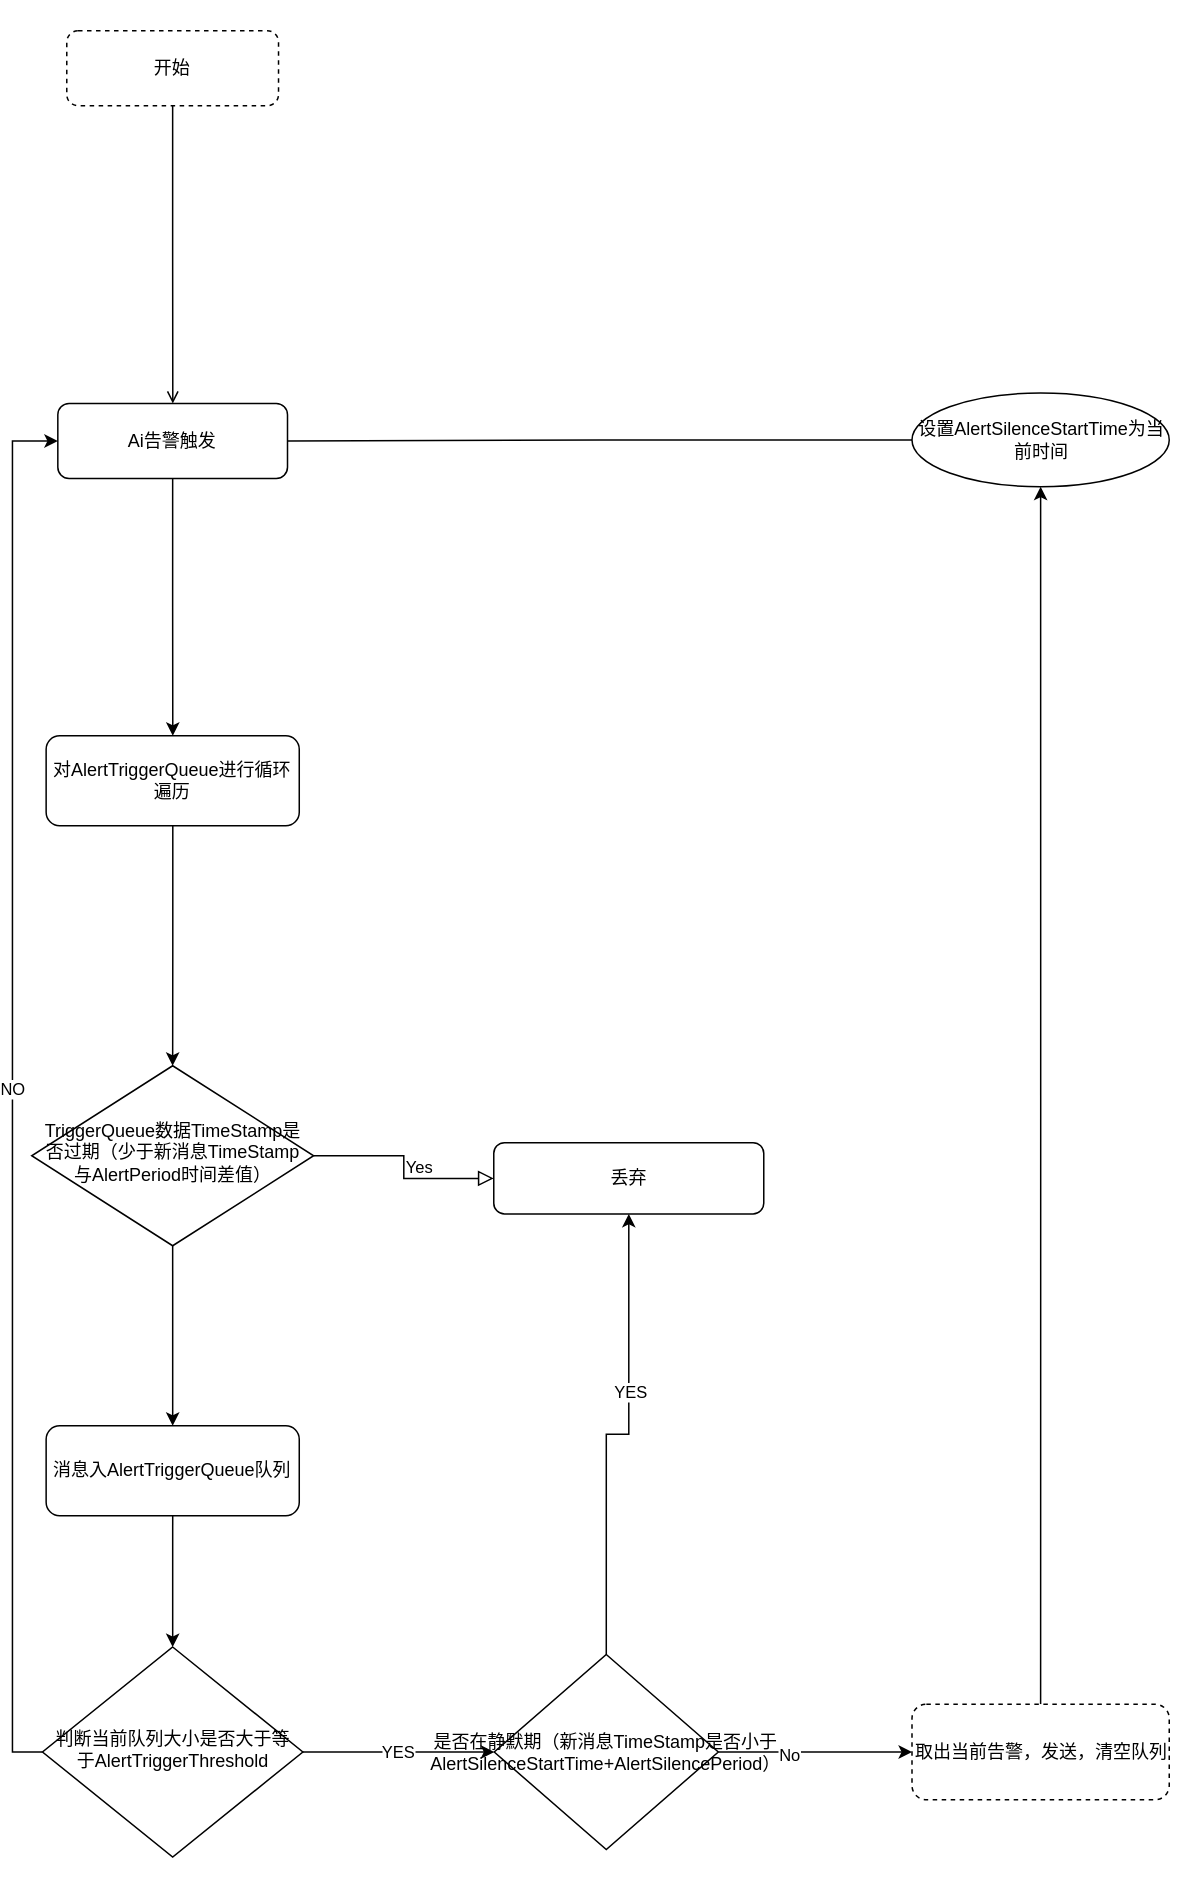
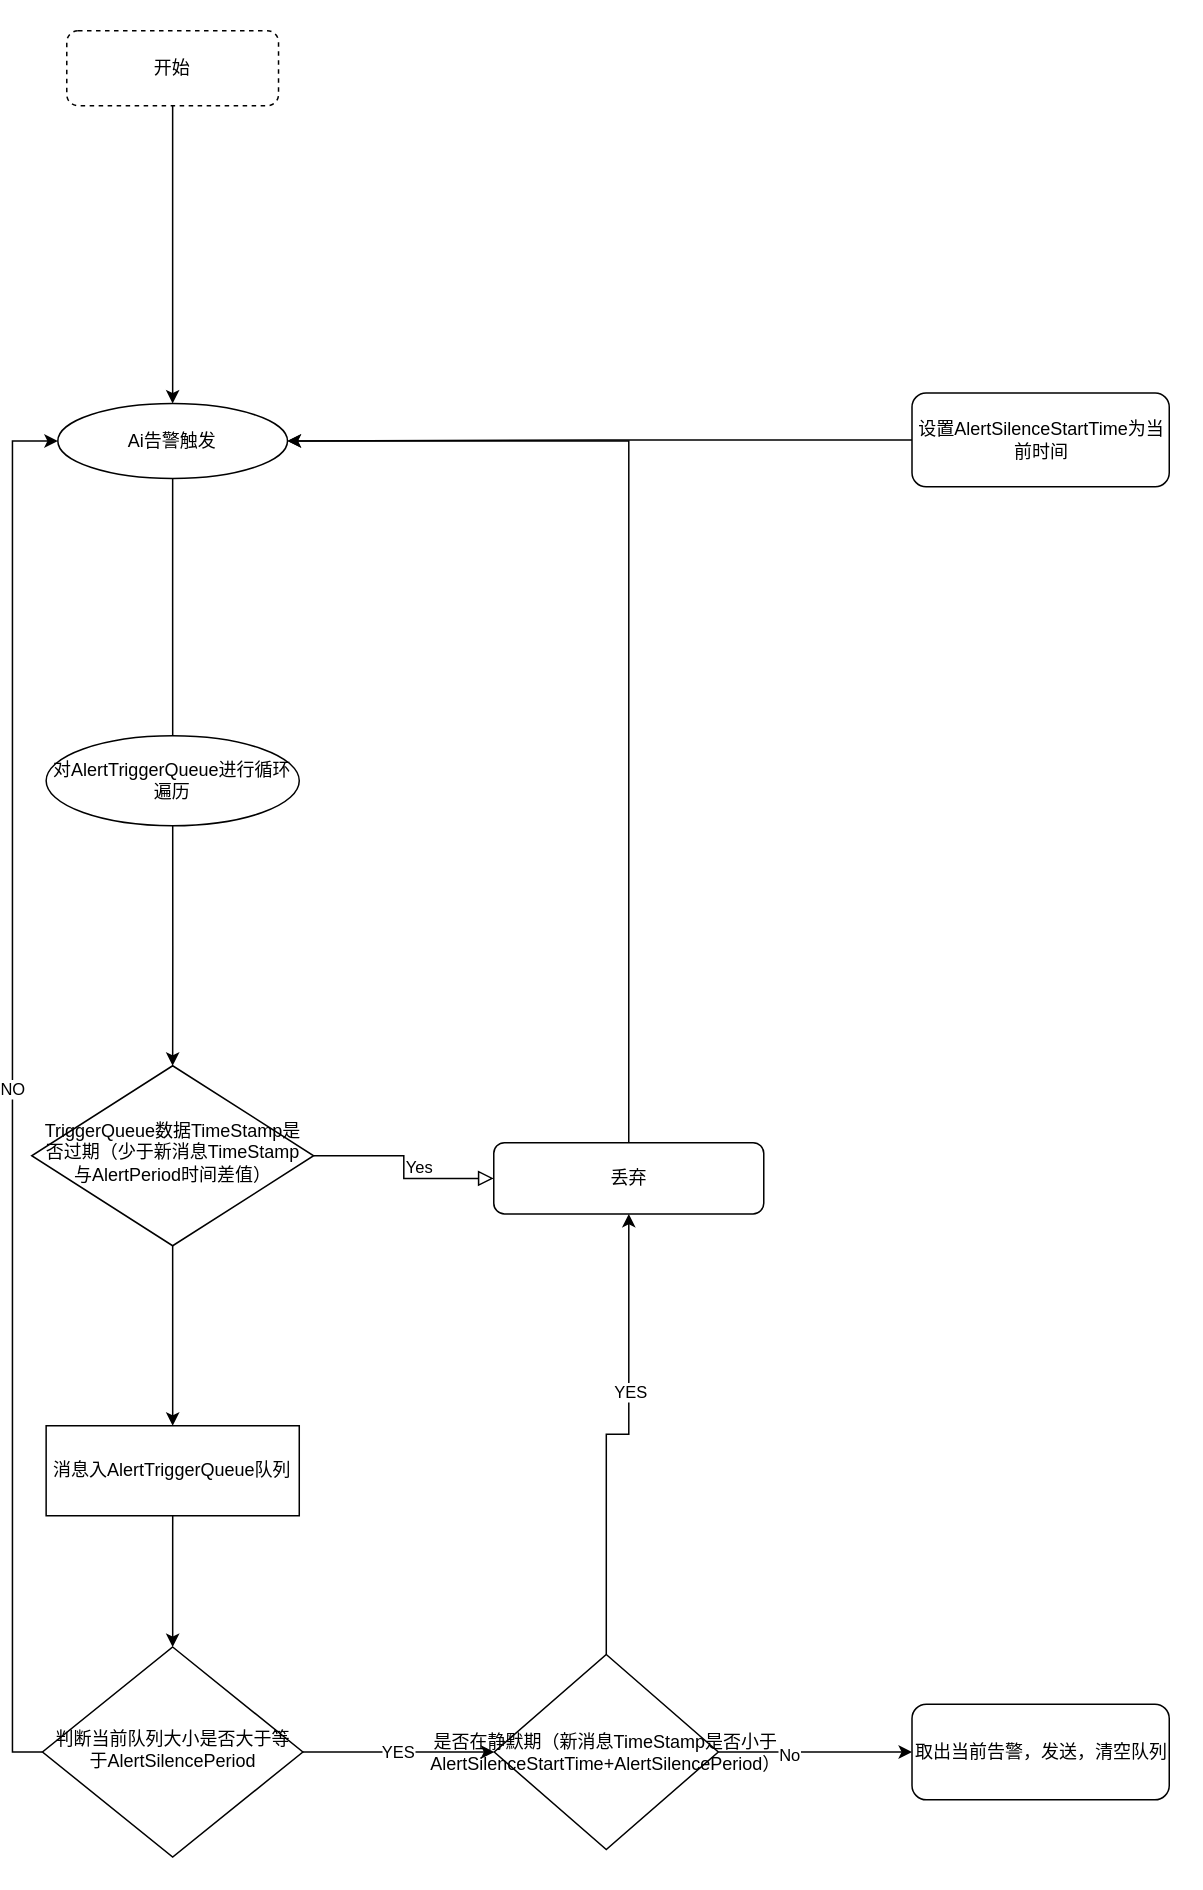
(173, 394) -> (173, 392)
(1041, 440) -> (1041, 440)
(173, 441) -> (173, 441)
(292, 441) -> (630, 440)
none -> (629, 700)
(173, 724) -> (173, 728)
(173, 781) -> (173, 781)
(1041, 1100) -> none
(173, 1471) -> (173, 1471)
(173, 1750) -> (173, 1750)
(1041, 1752) -> (1041, 1752)
